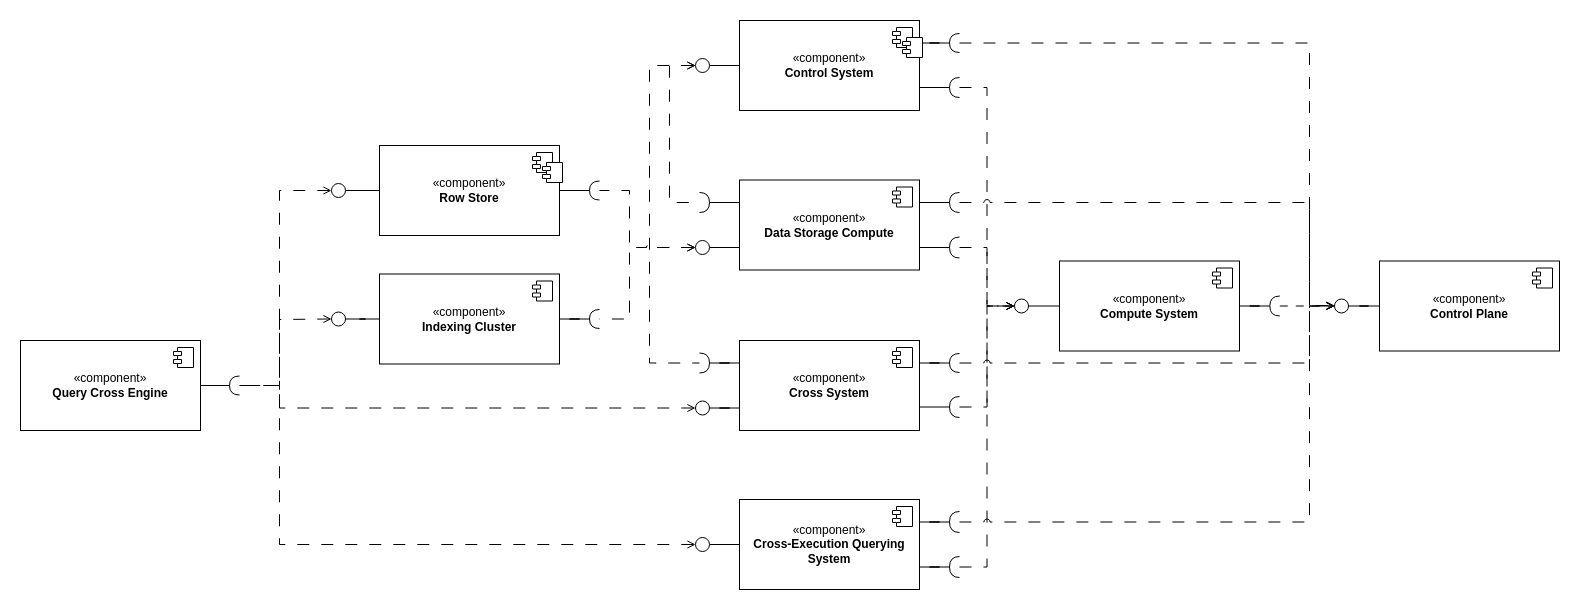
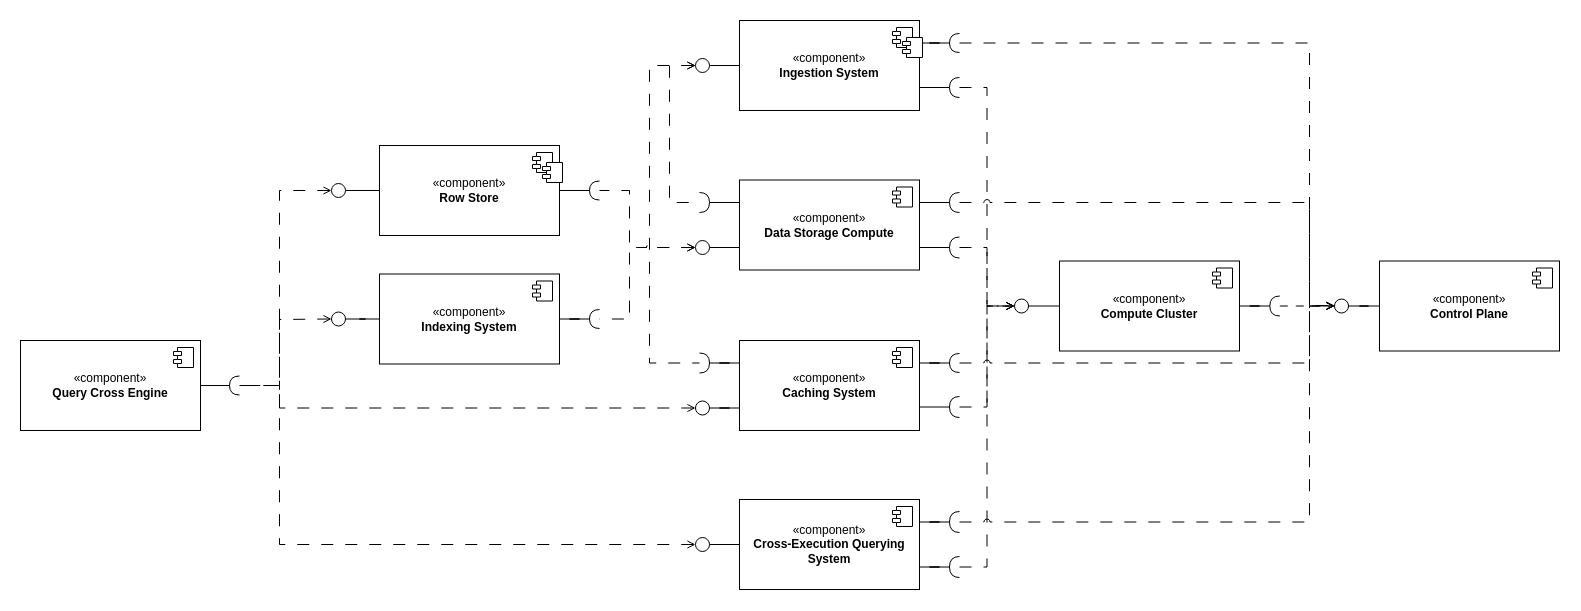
(830, 66) -> (830, 66)
(1150, 307) -> (1150, 307)
(470, 320) -> (470, 320)
(830, 386) -> (830, 386)
